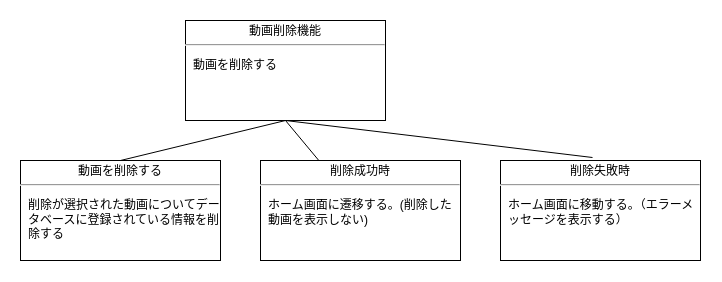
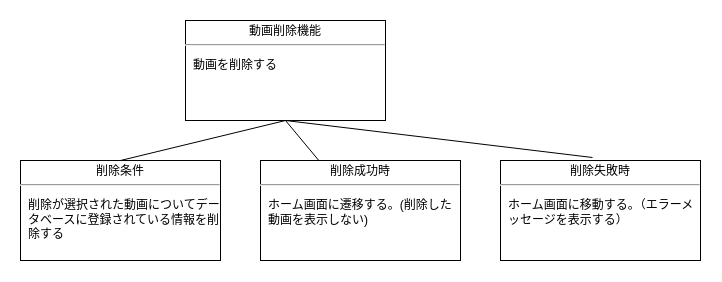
(121, 161) -> (121, 161)
